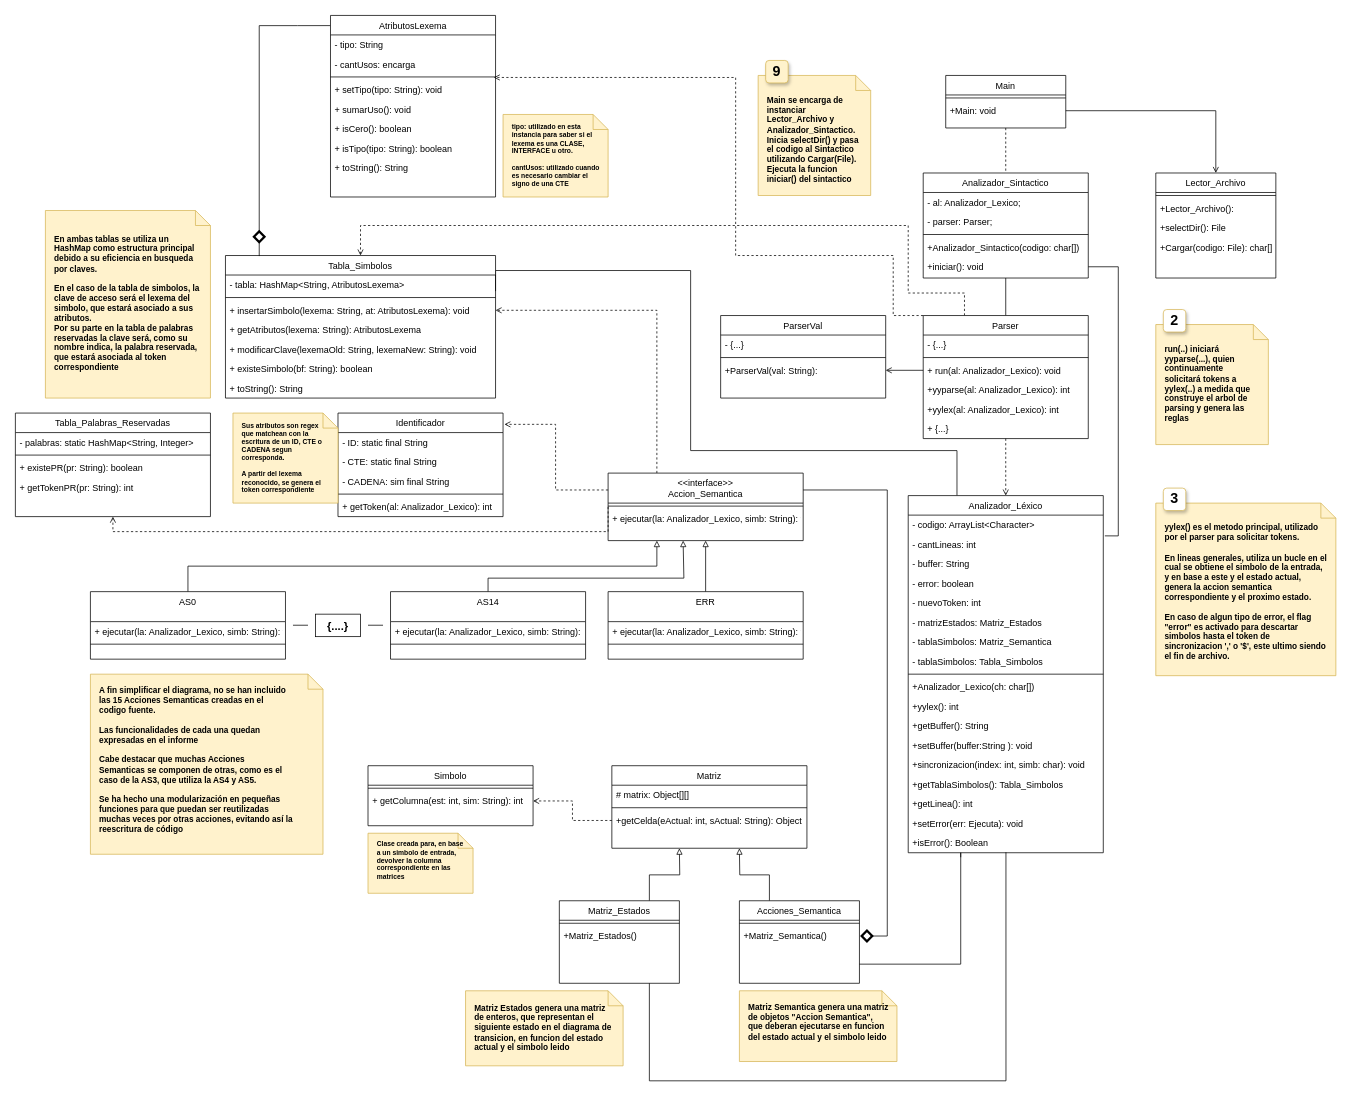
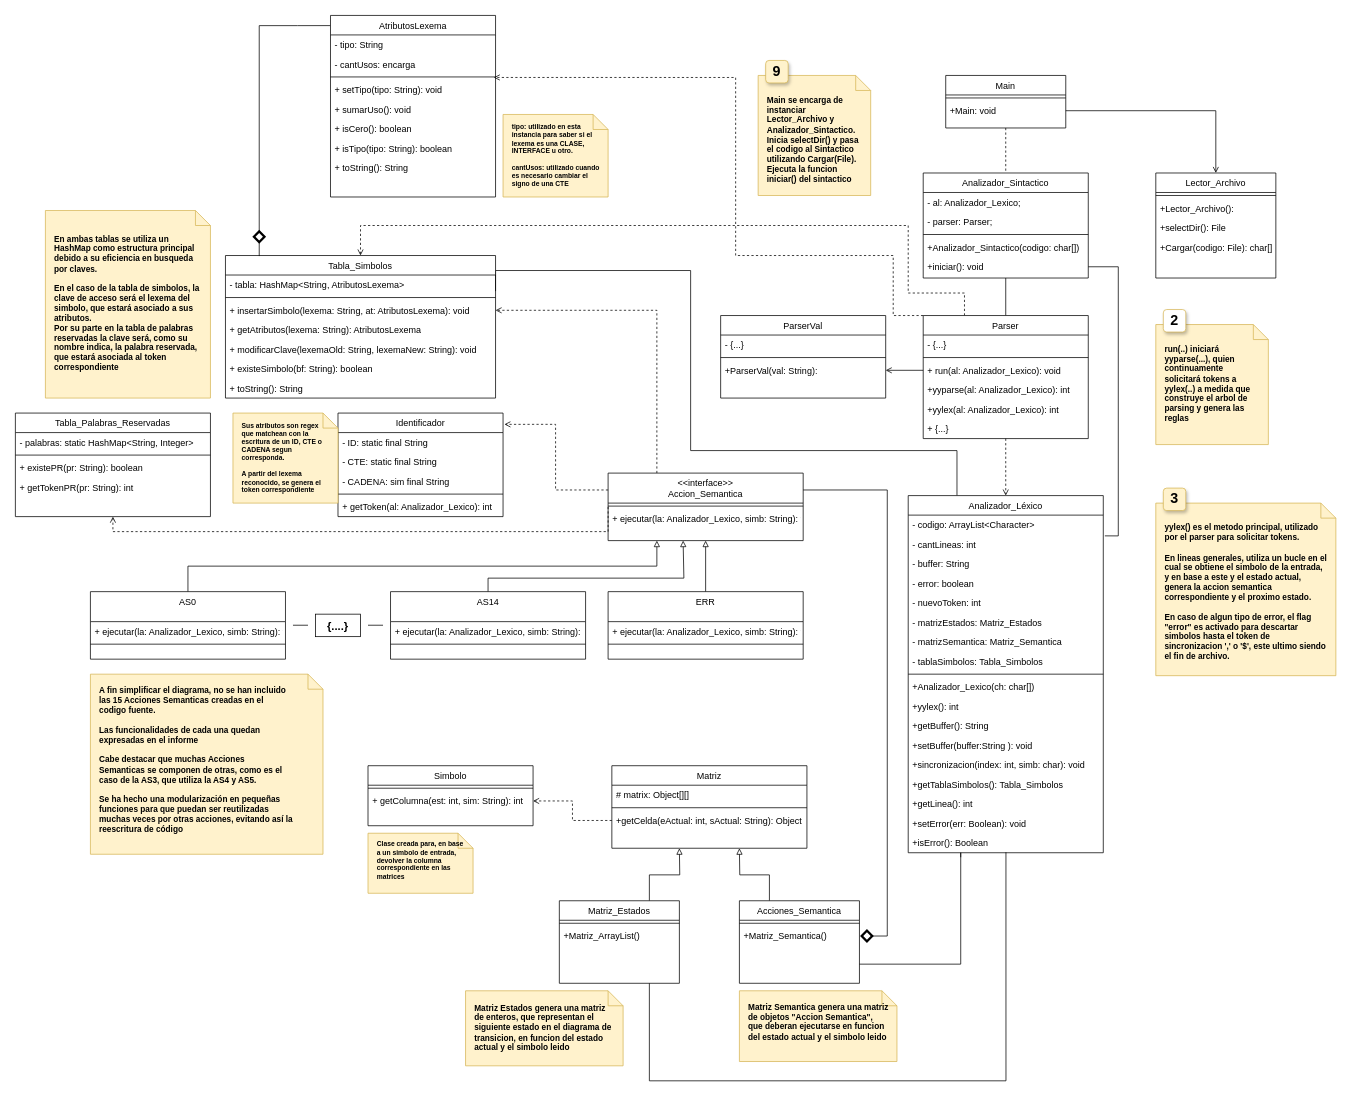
(1174, 499) -> (1174, 499)
(986, 642) -> (992, 642)
(979, 824) -> (978, 824)
(605, 936) -> (609, 936)
